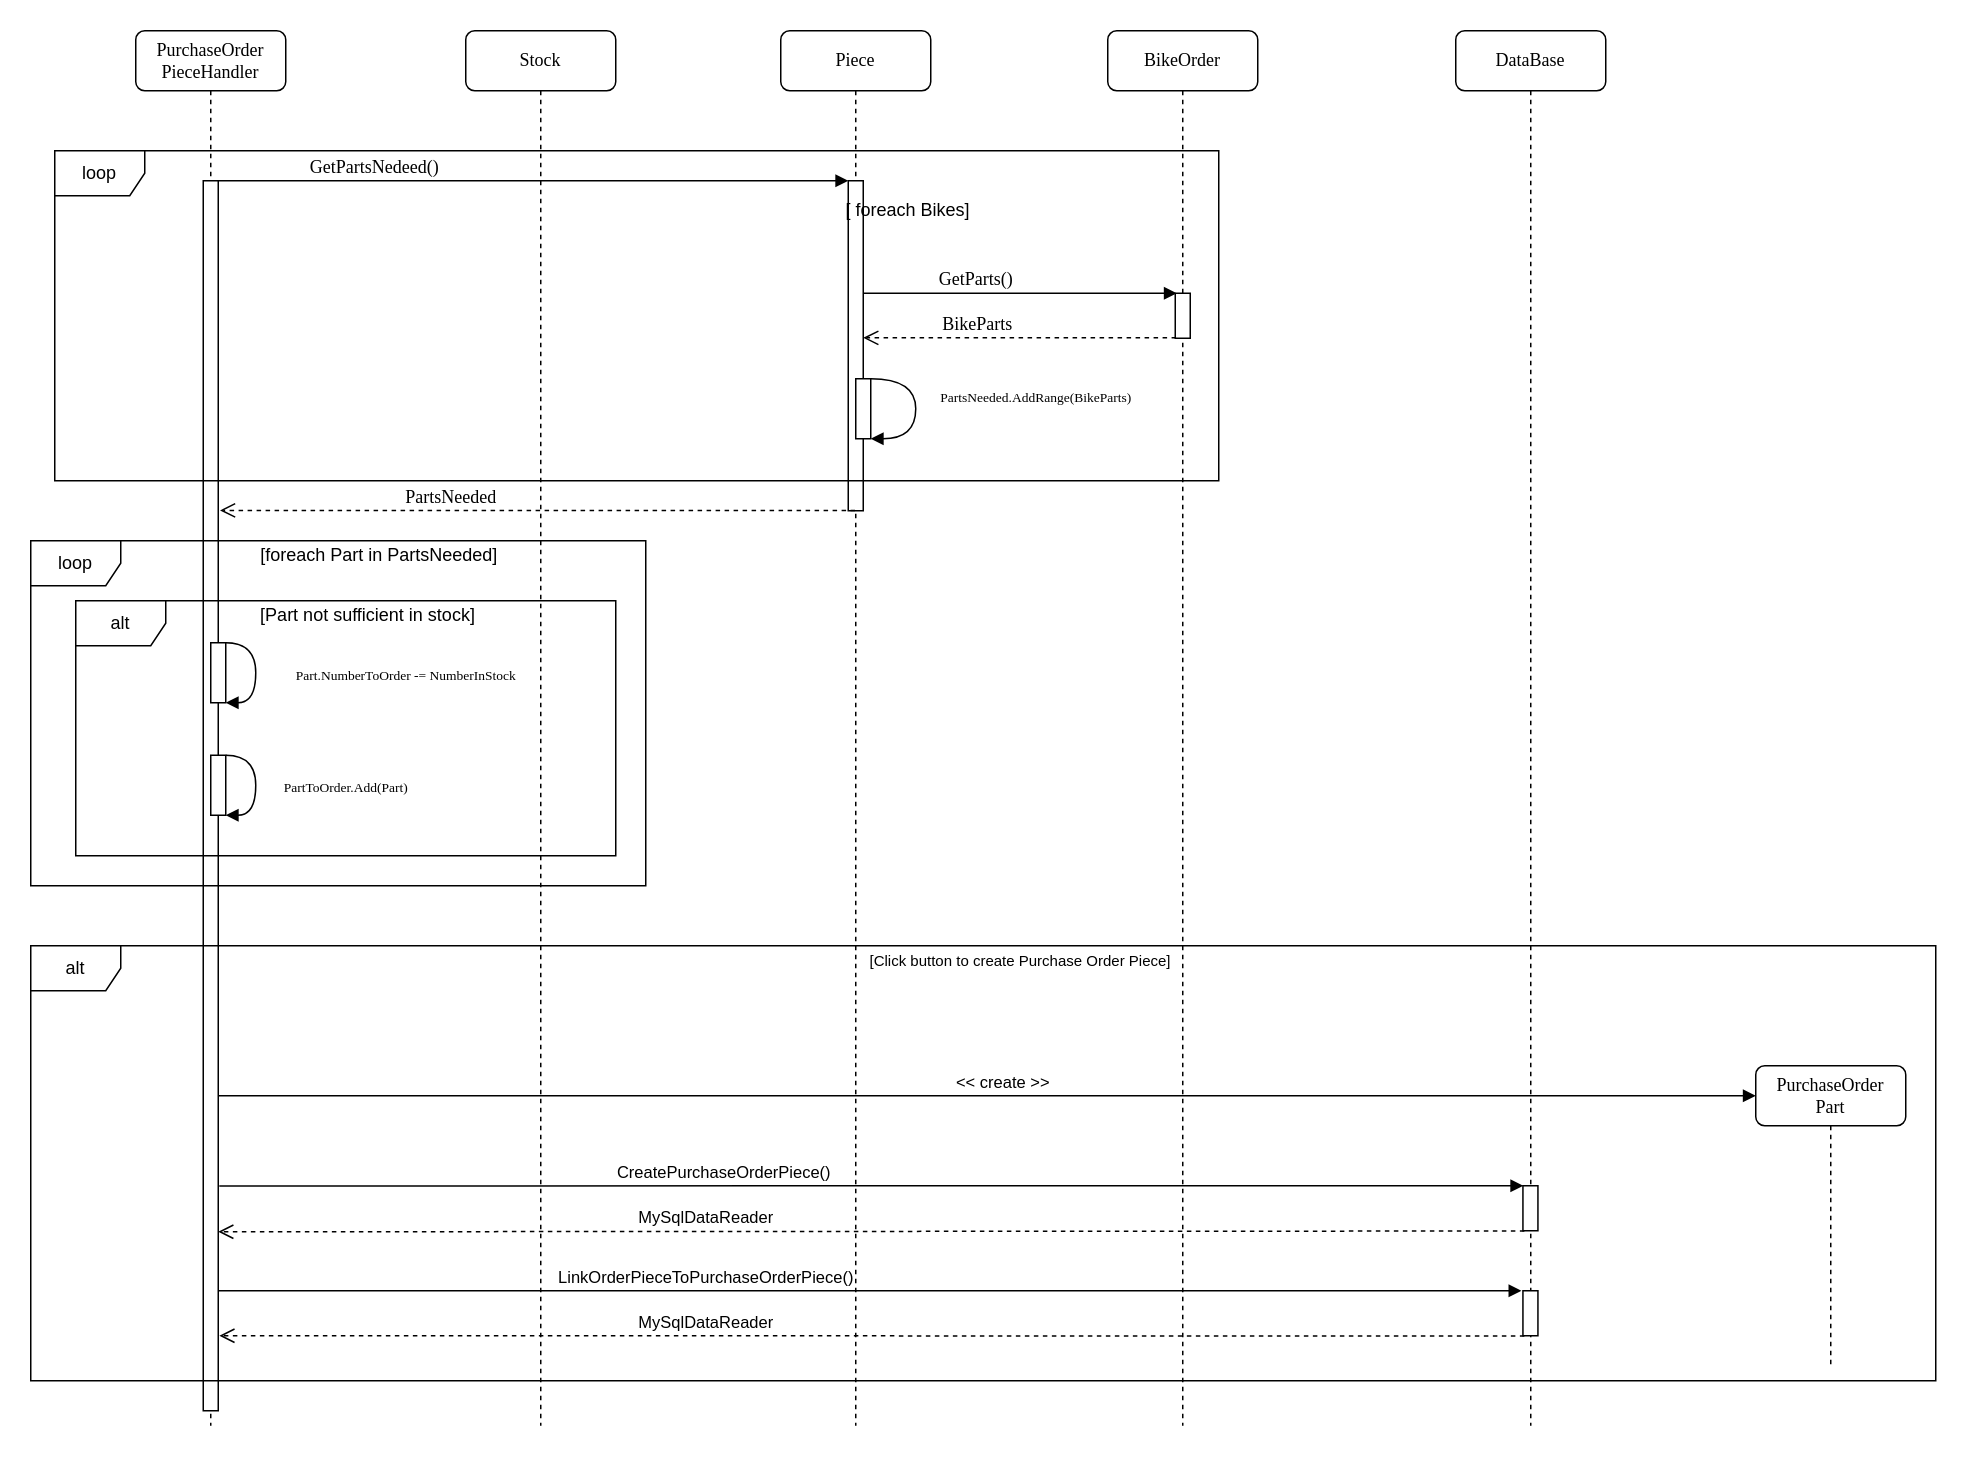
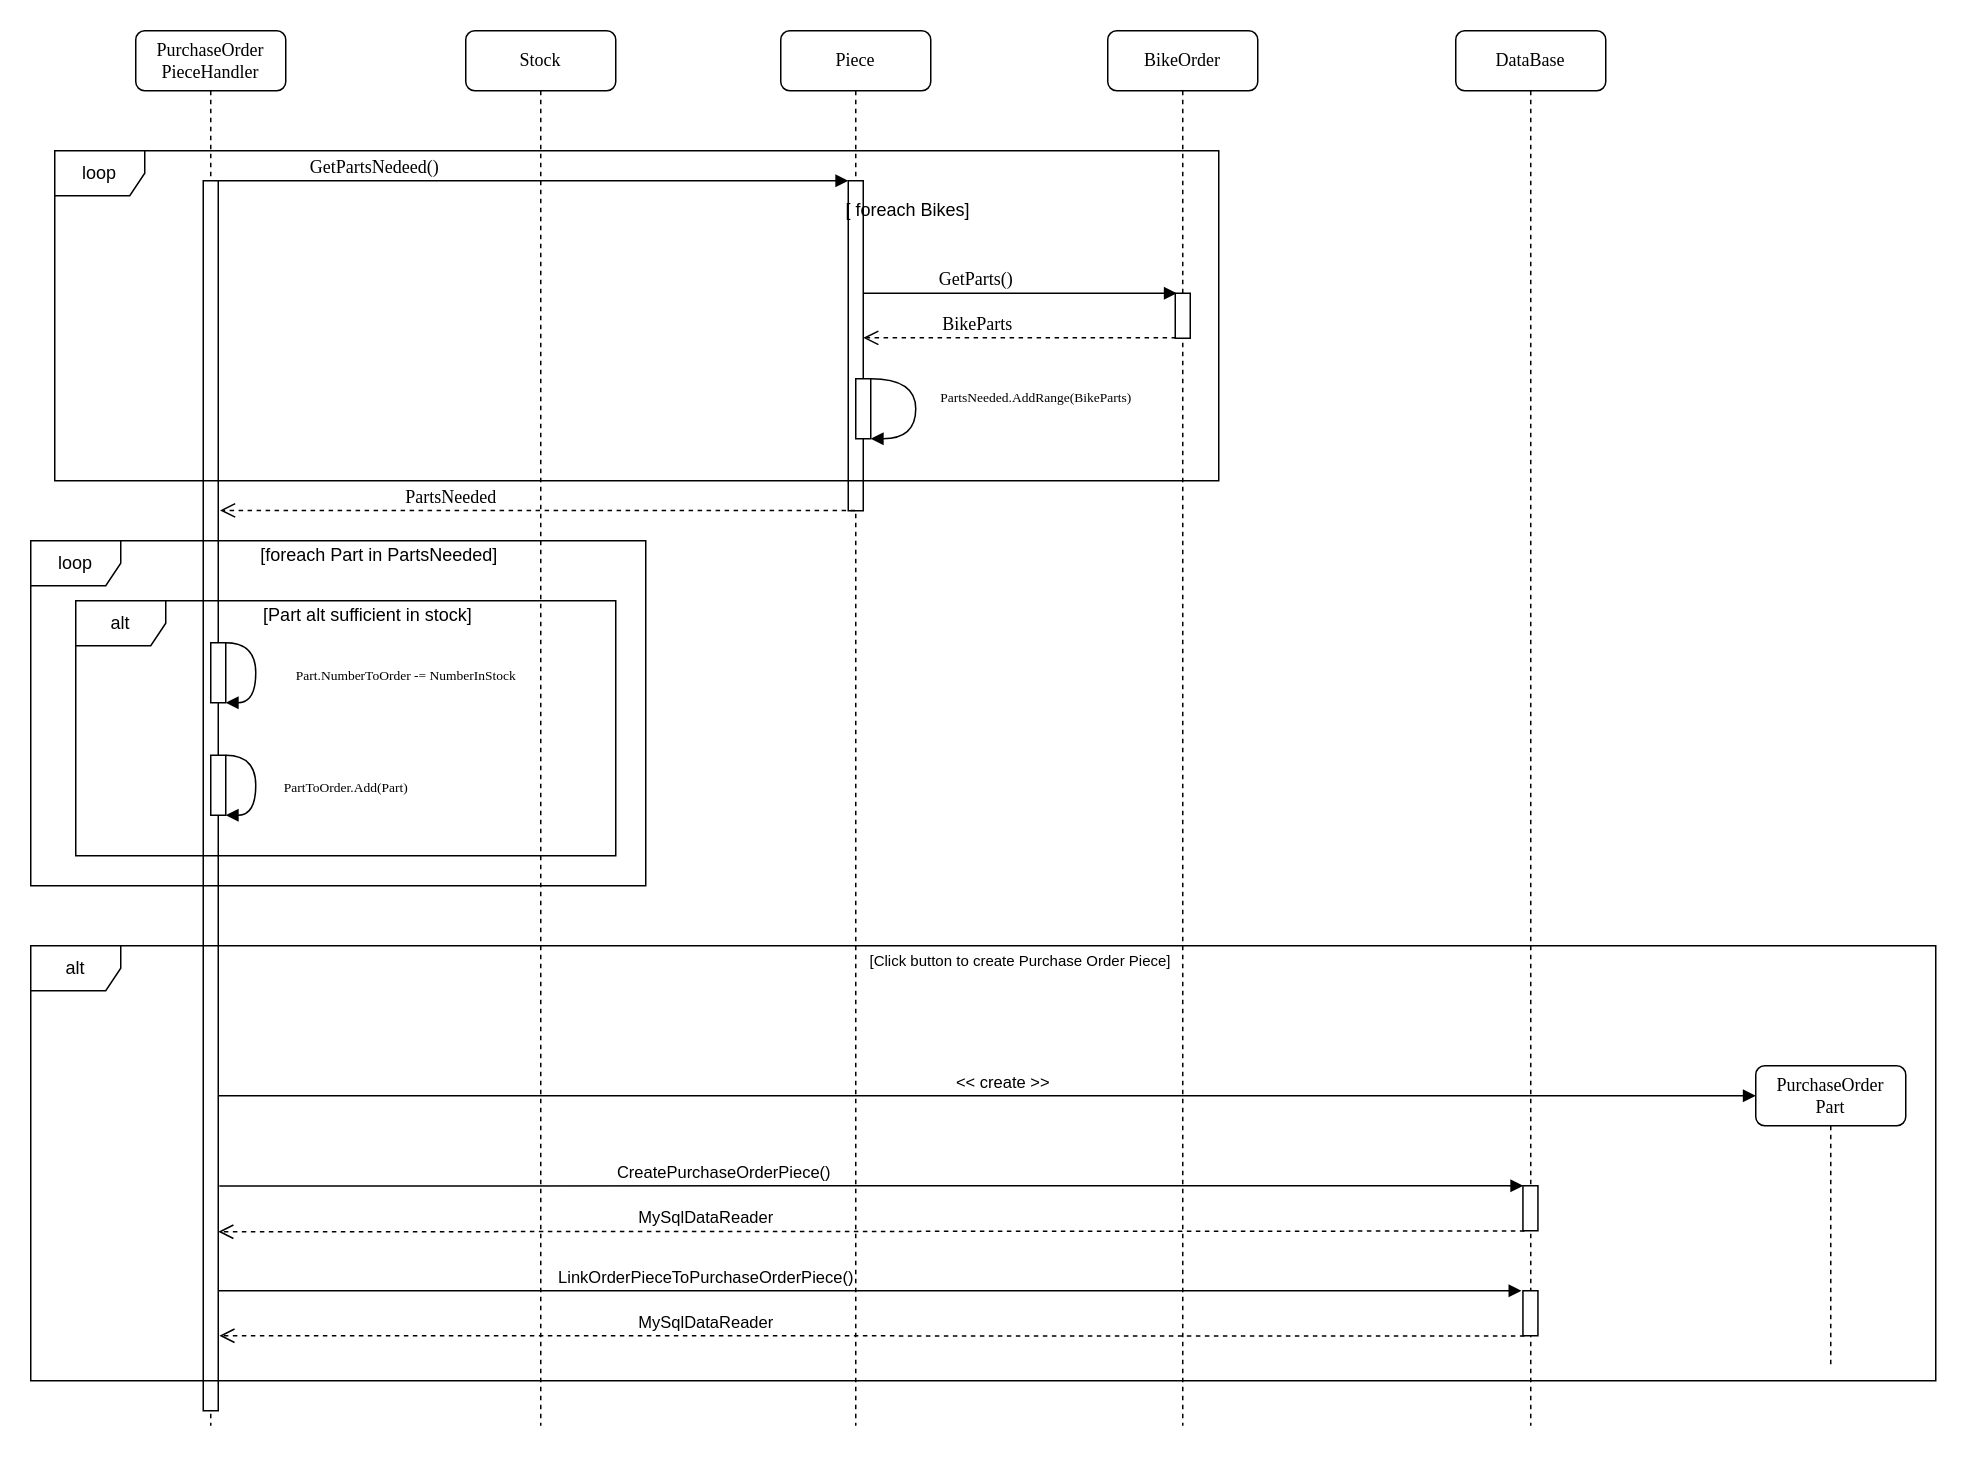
(368, 616) -> (368, 616)
